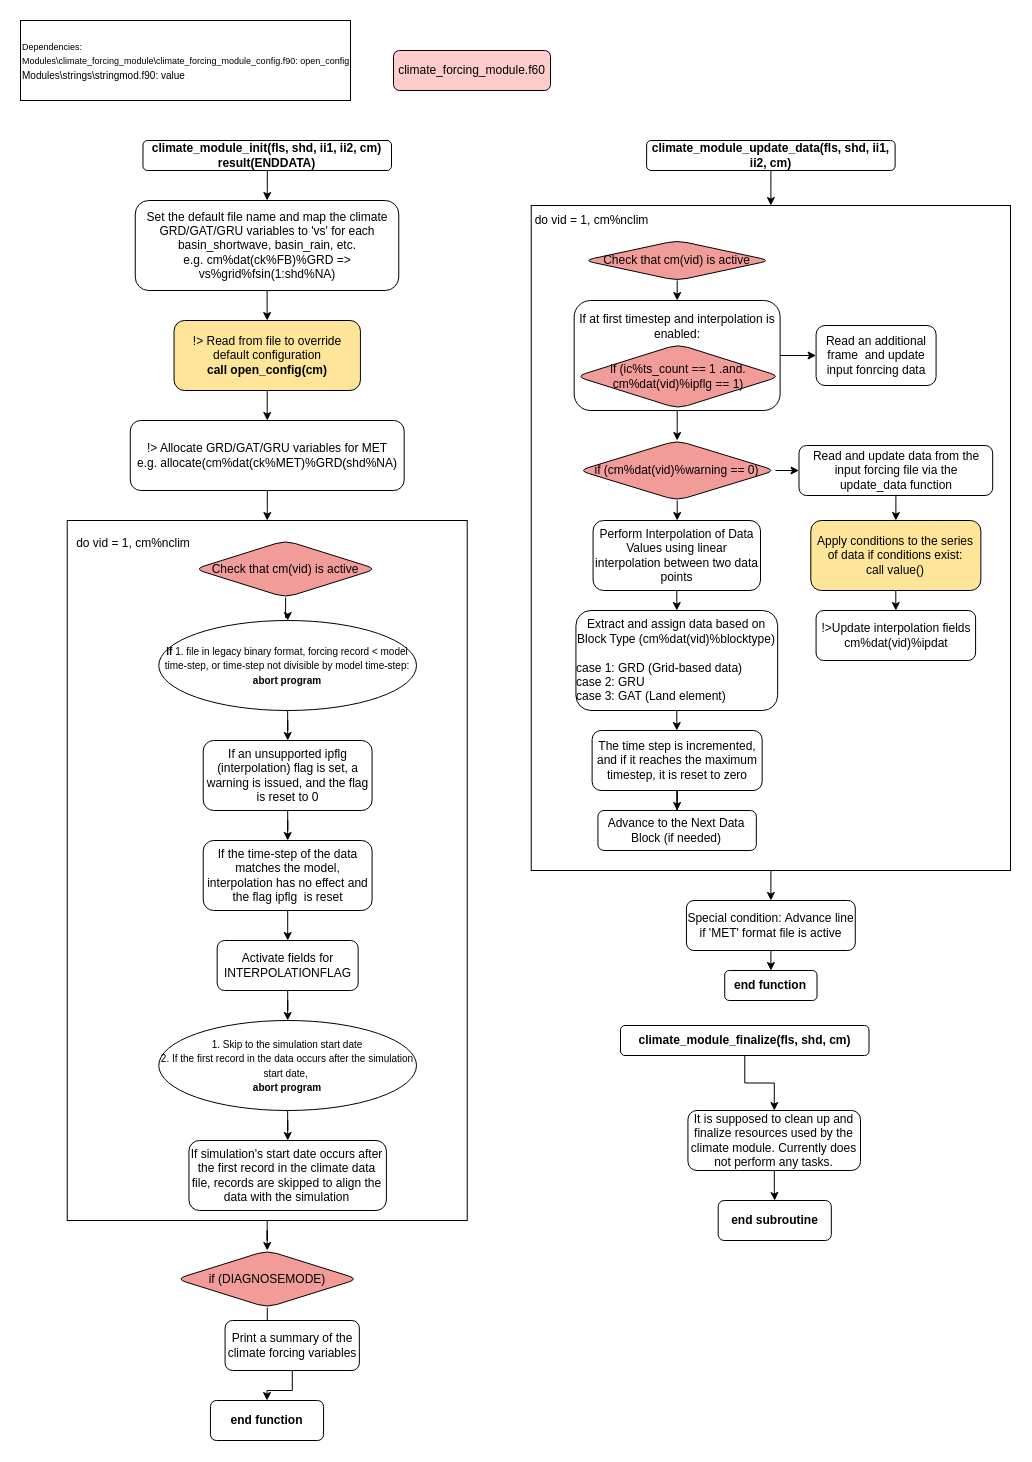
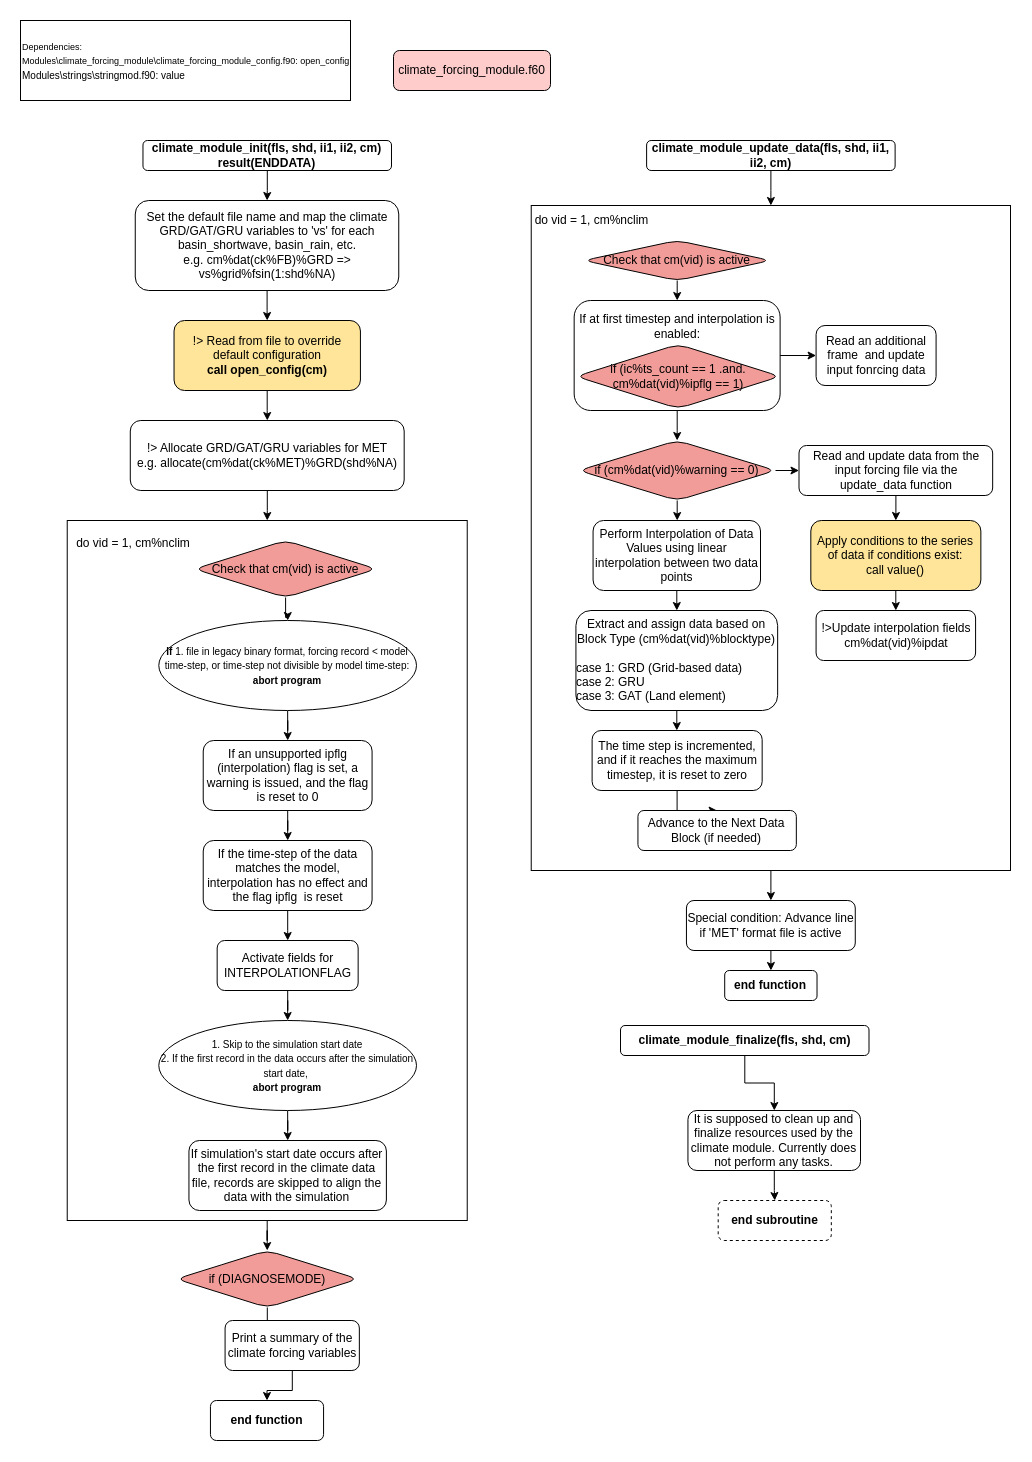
(677, 831) -> (717, 831)
(775, 1221) -> (775, 1221)
